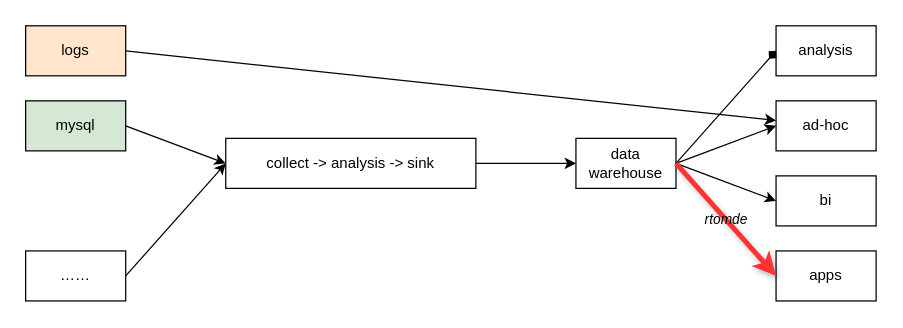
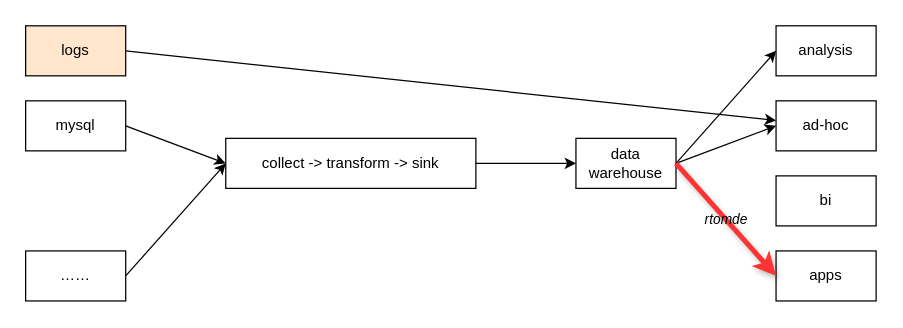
(769, 59) -> (770, 57)
(76, 126) -> (76, 126)
(351, 163) -> (351, 163)
(724, 181) -> none
